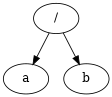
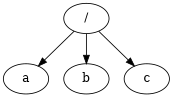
none -> (147, 79)
